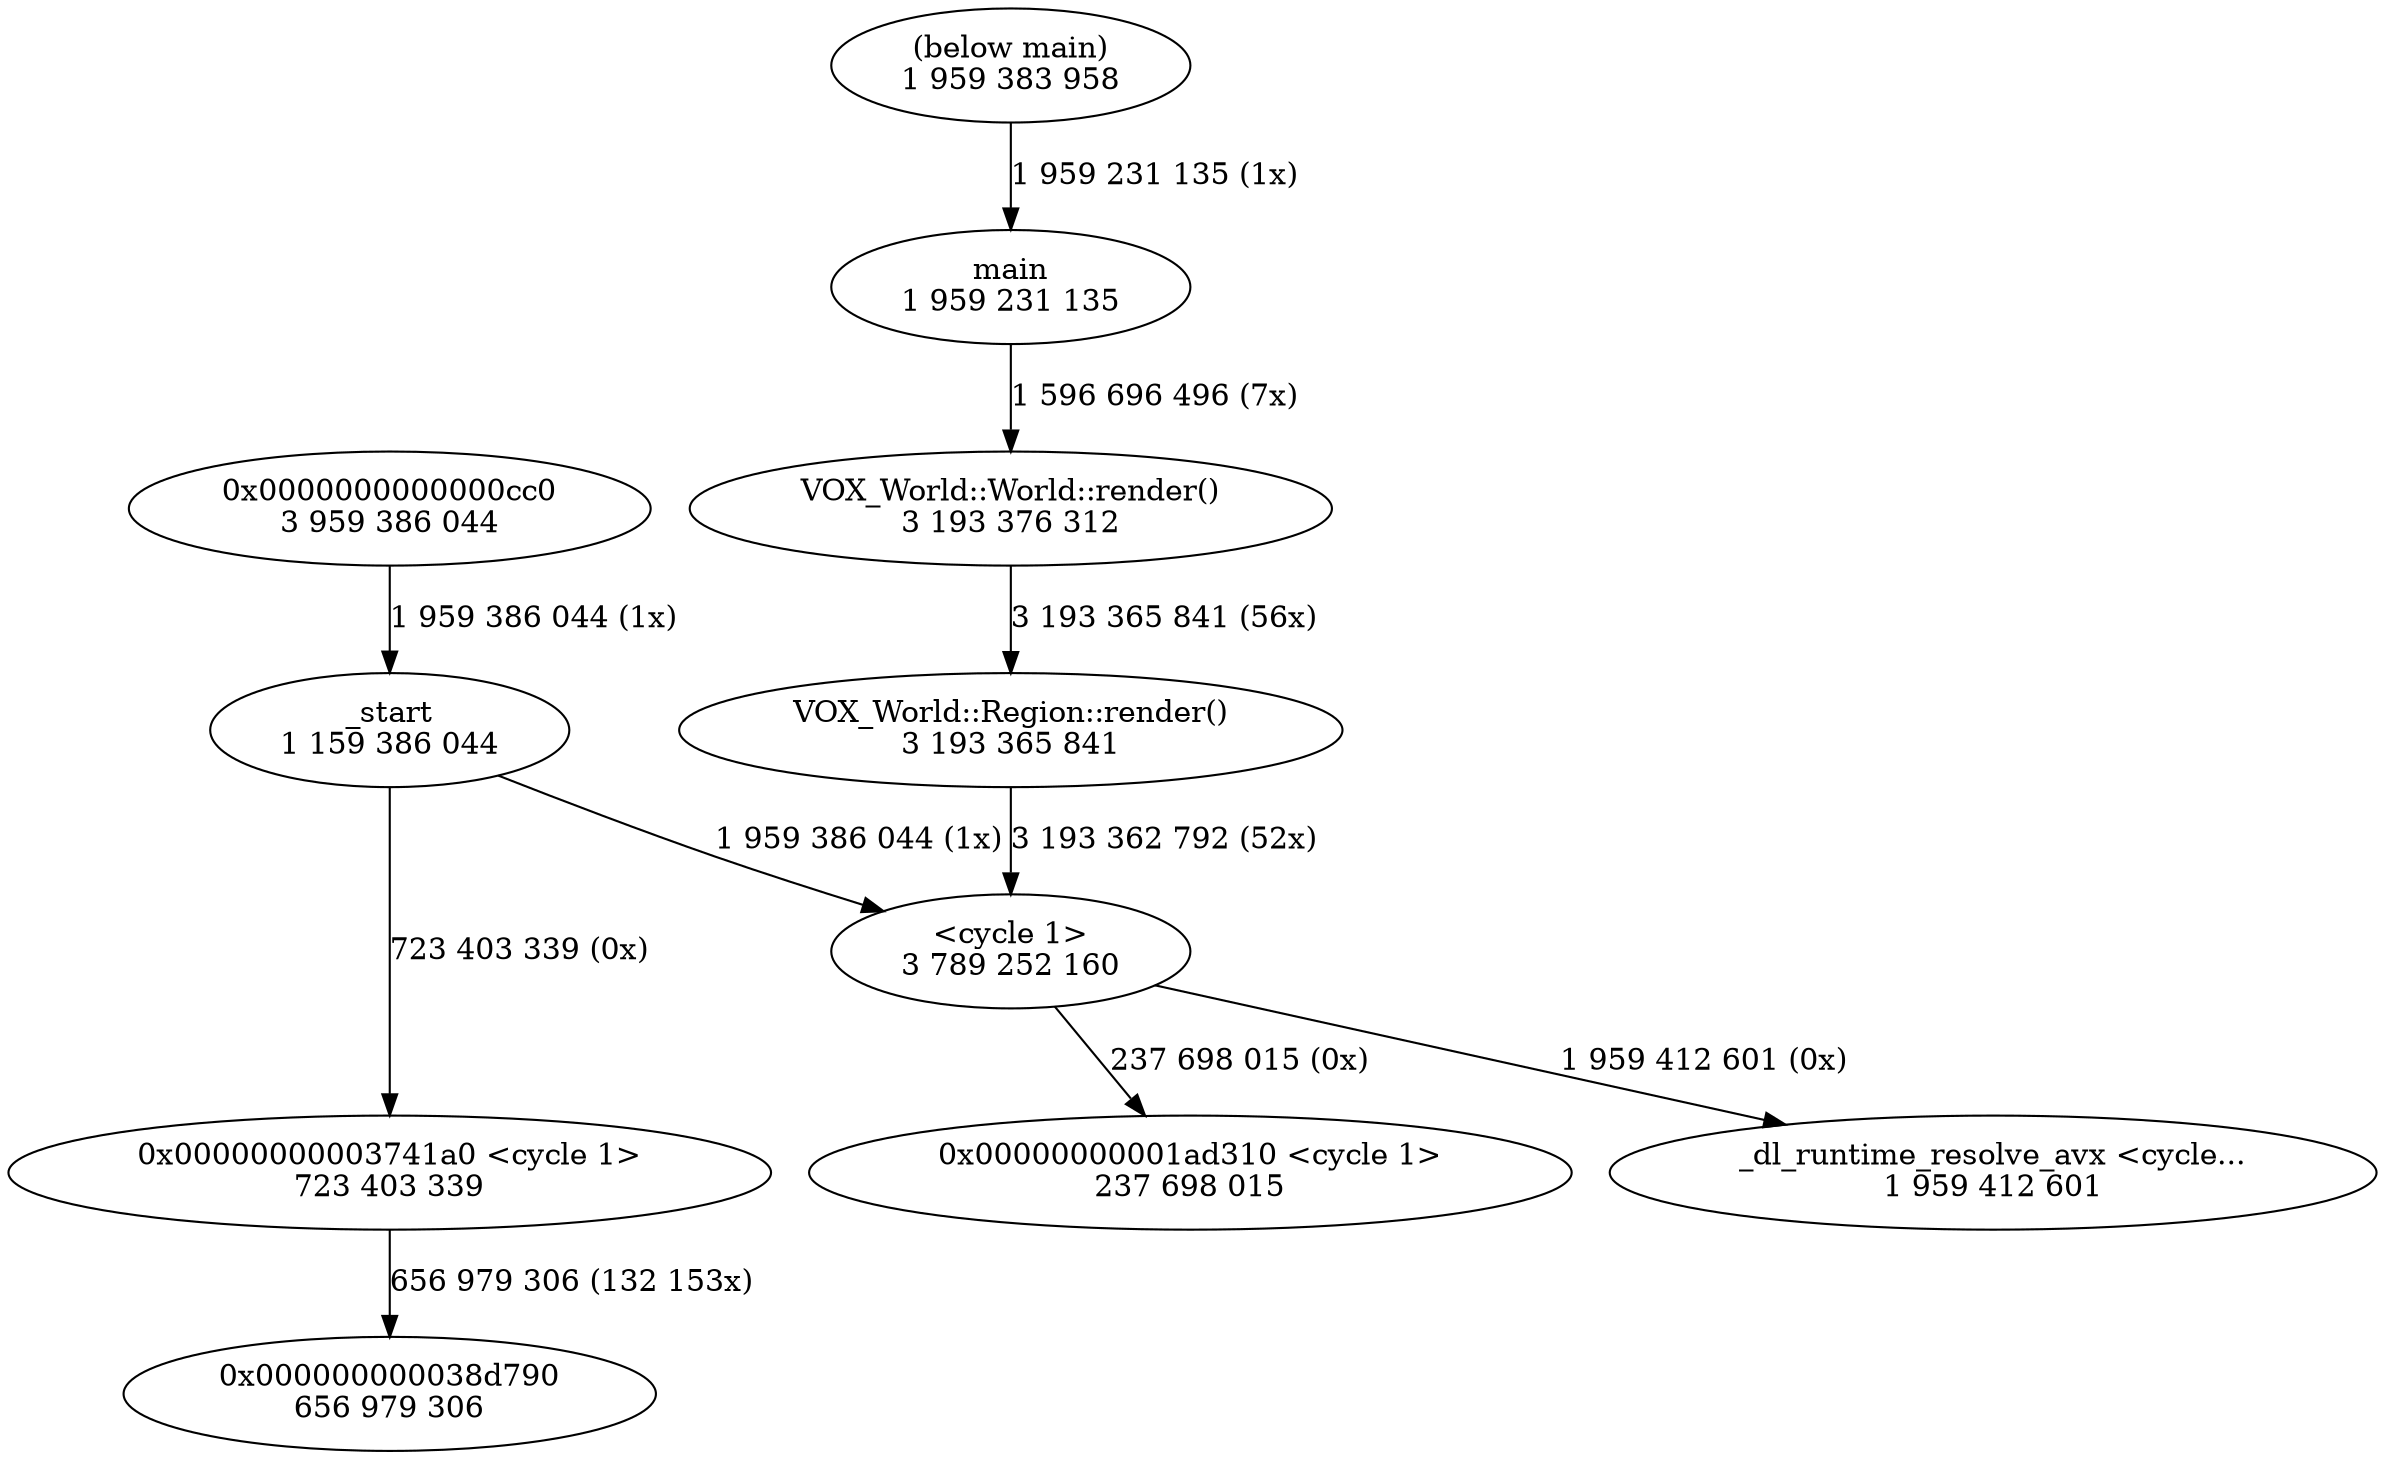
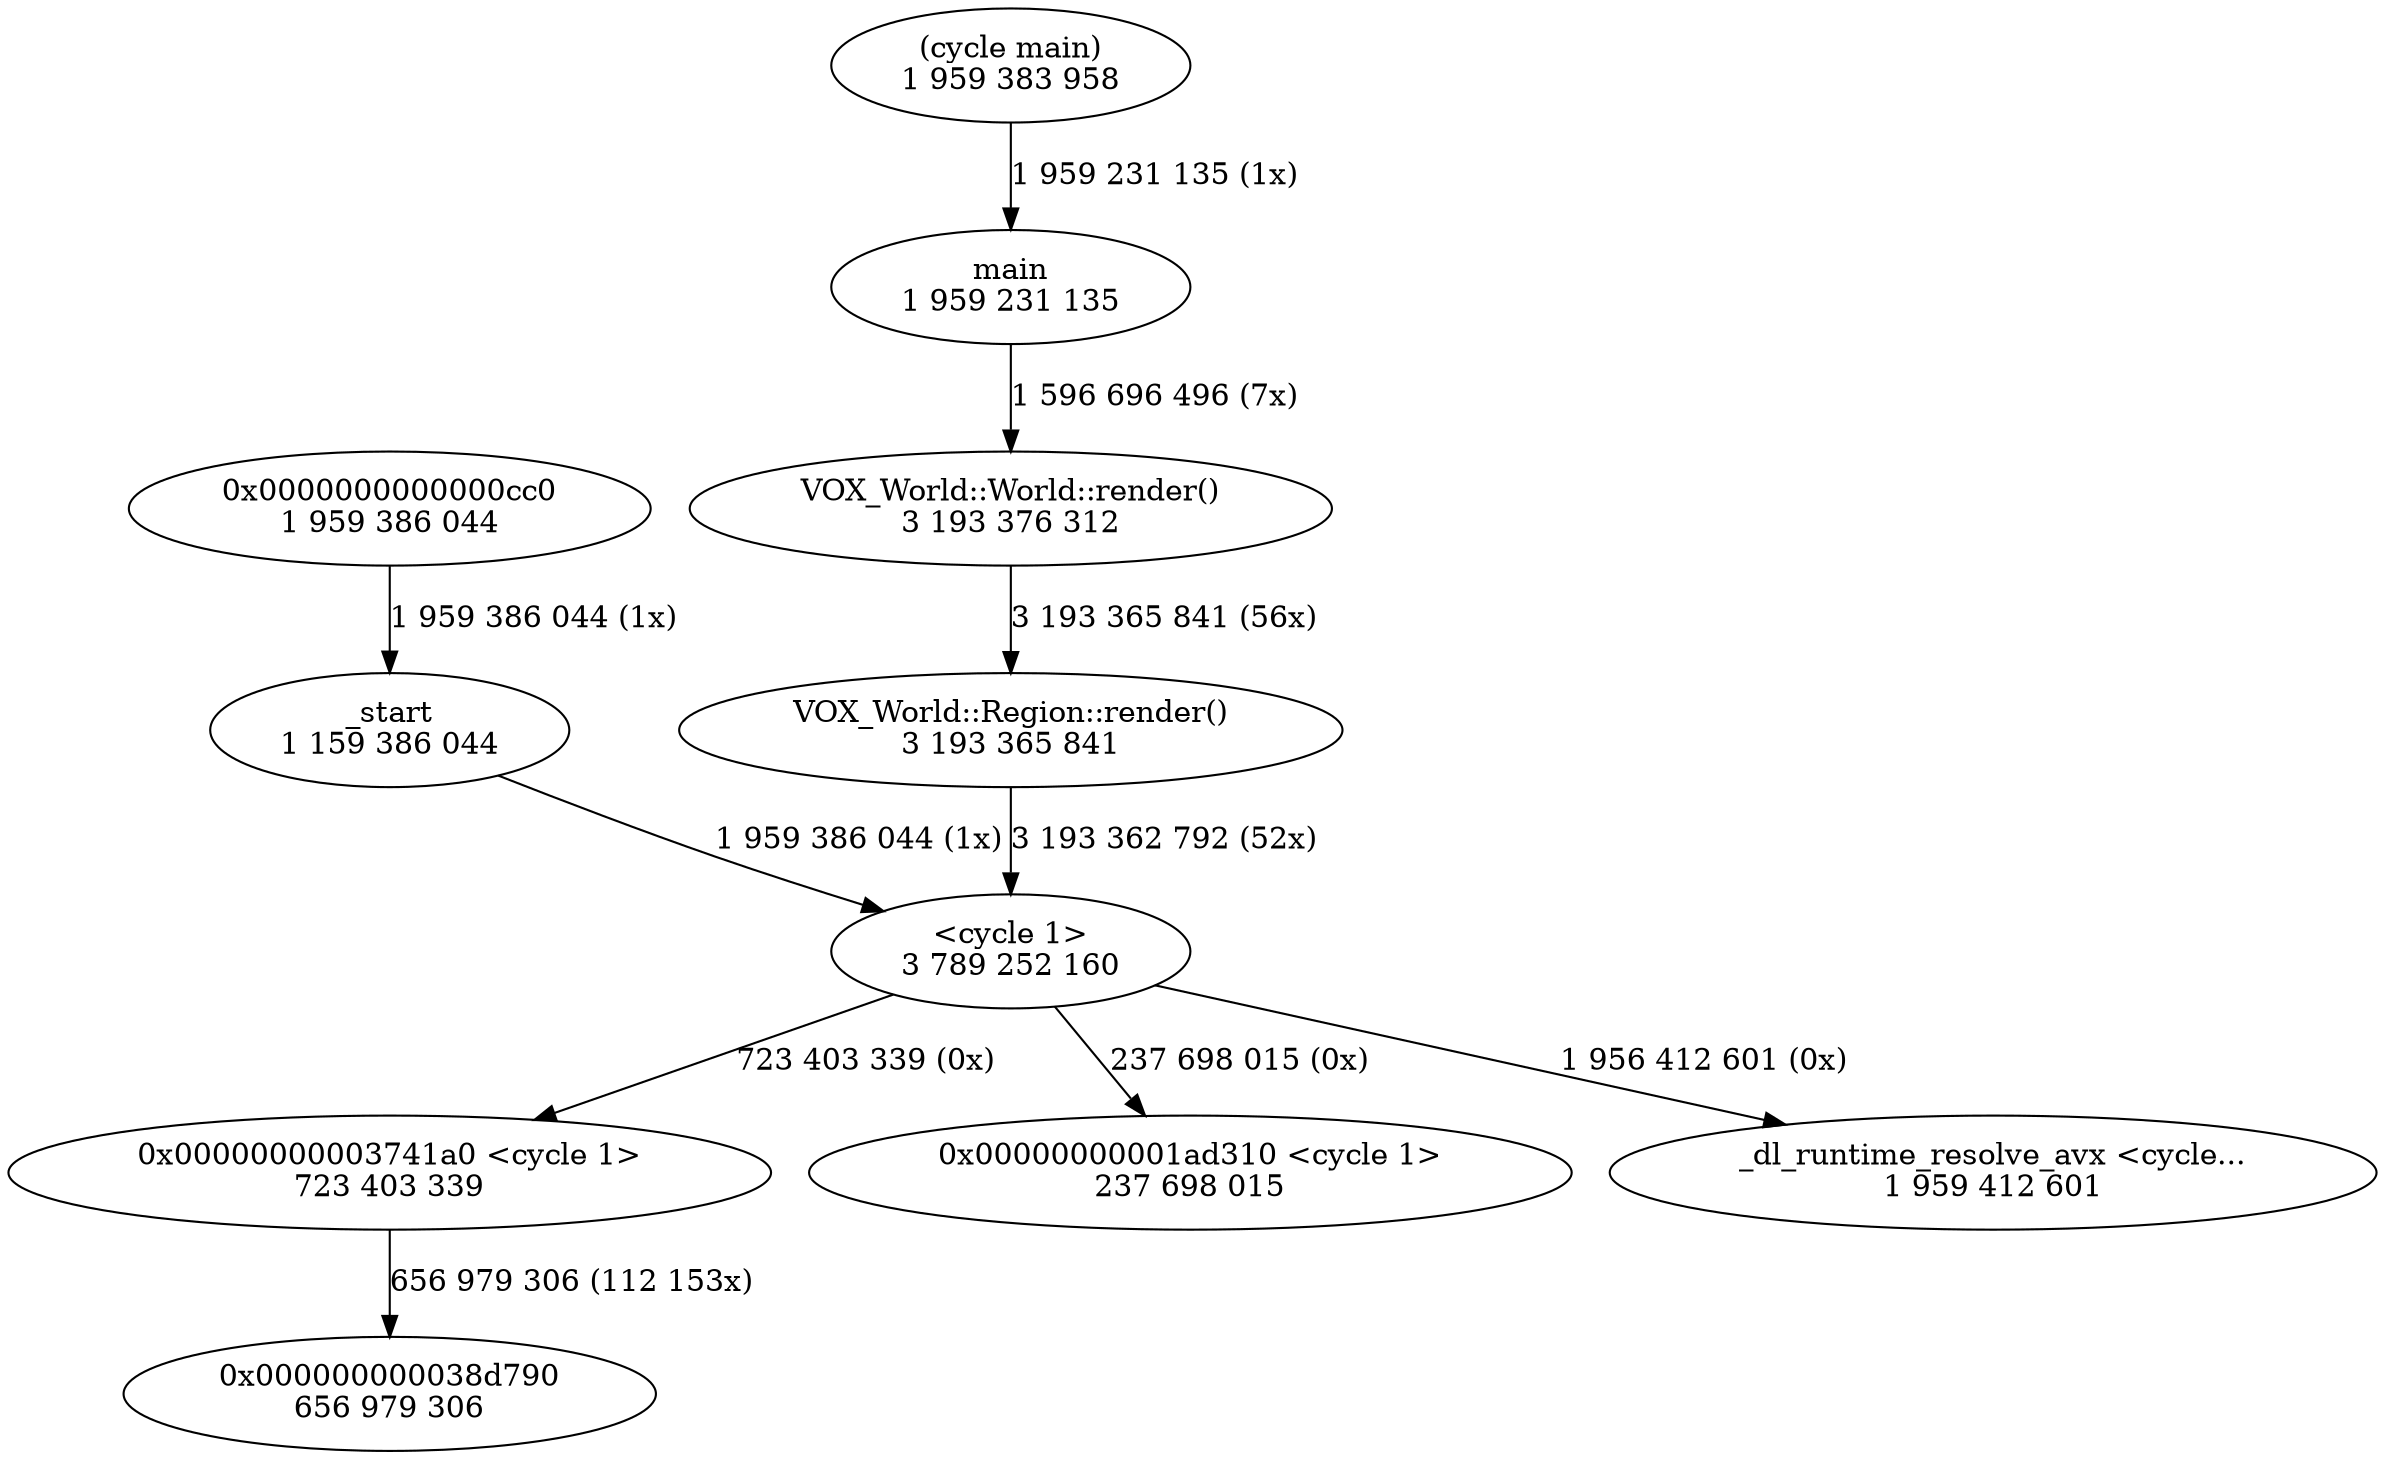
(1011, 65) -> (1011, 65)
(390, 509) -> (390, 509)
(390, 941) -> (724, 1054)
(1704, 1062) -> (1704, 1062)
(571, 1283) -> (571, 1283)
